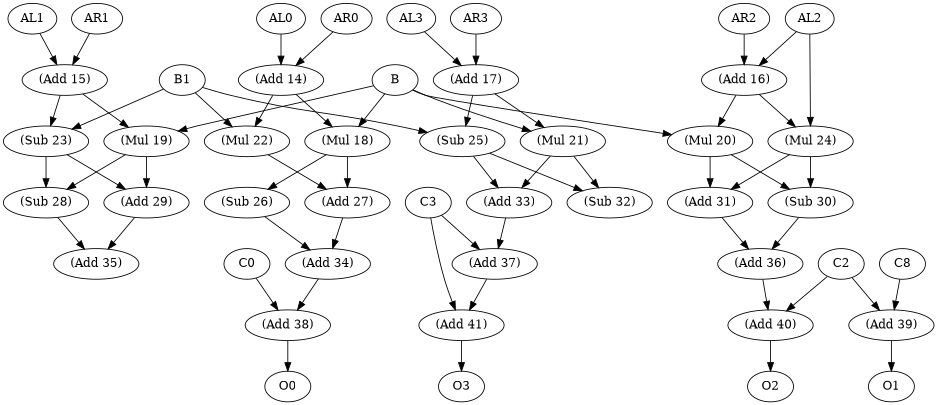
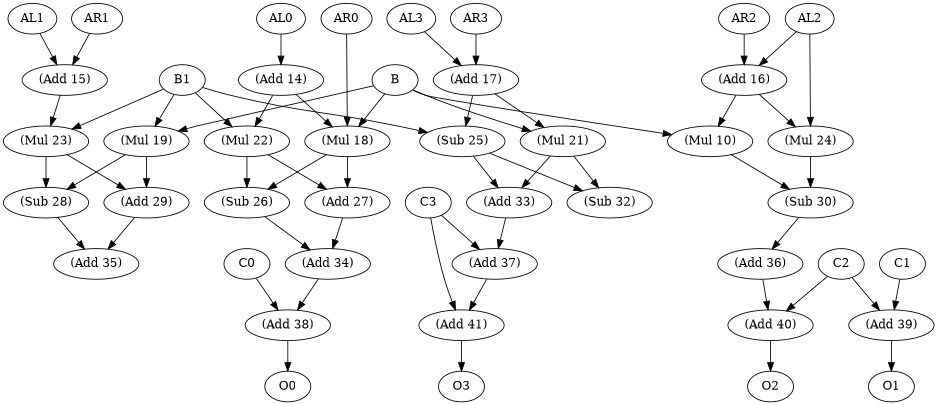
(318, 46) -> (347, 76)
(102, 108) -> (167, 107)
(46, 141) -> (46, 141)
(710, 141) -> (710, 141)
none -> (247, 168)
(710, 203) -> none
(902, 264) -> (902, 264)
